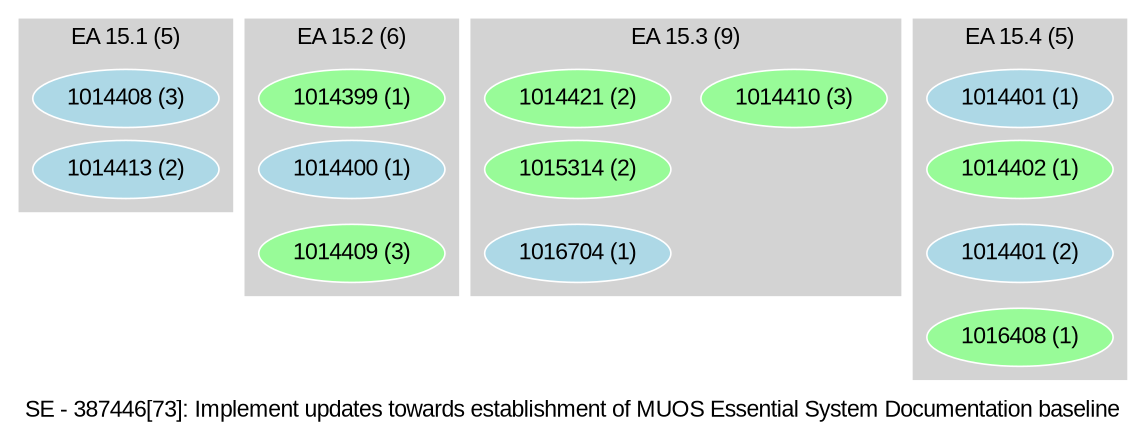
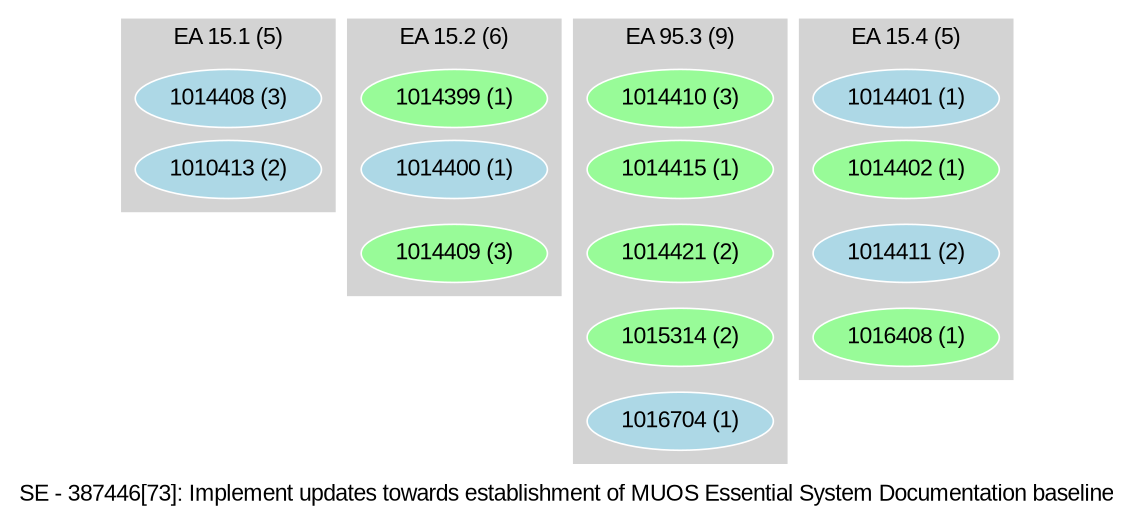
(686, 38) -> (680, 38)
(126, 169) -> (228, 169)
none -> (680, 169)
(1020, 253) -> (906, 253)
